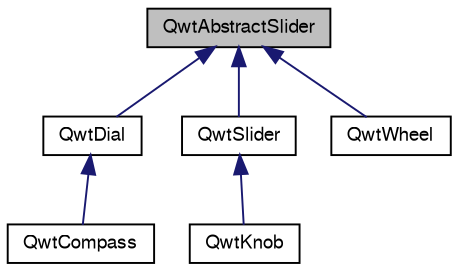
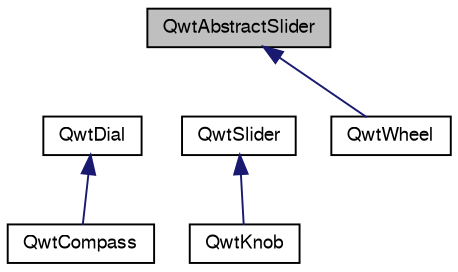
(158, 87) -> none
(239, 92) -> none
